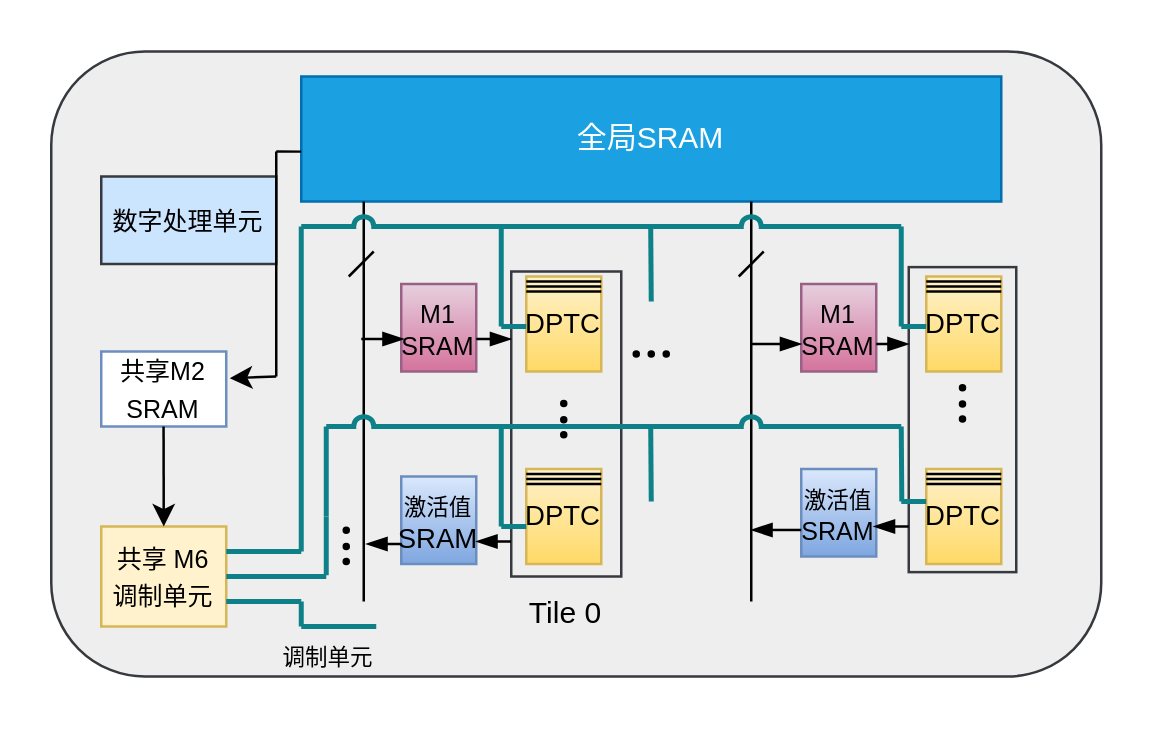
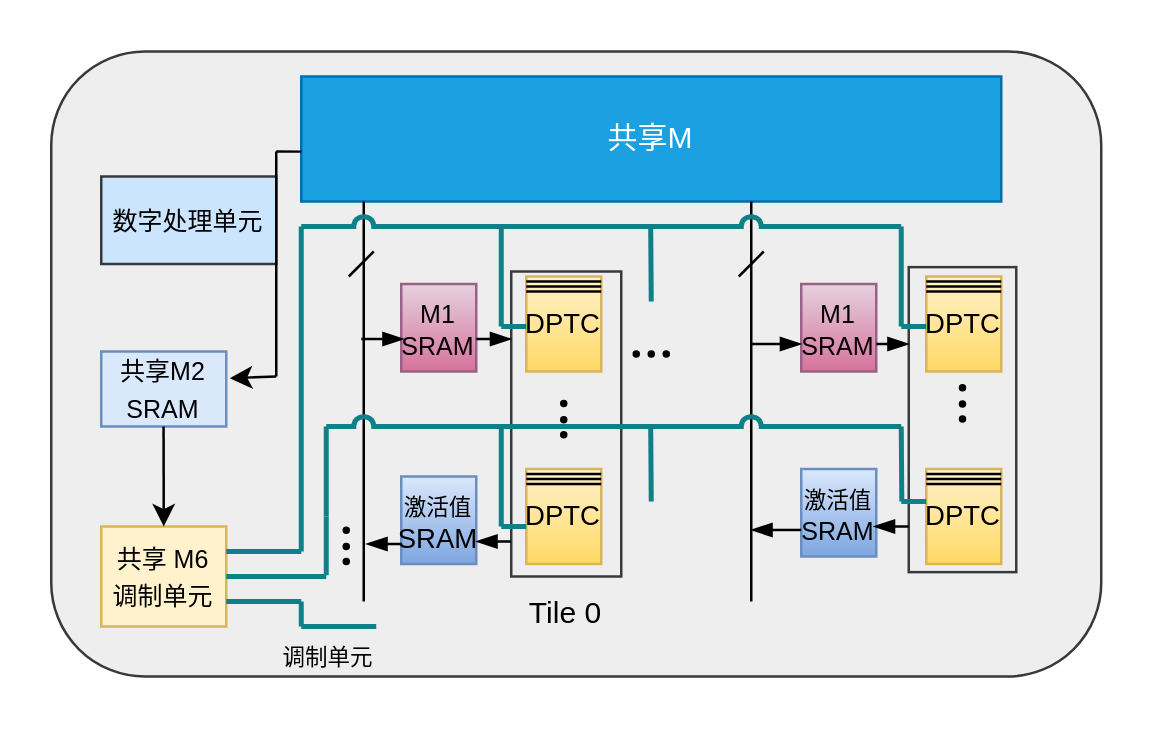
(651, 139) -> (651, 139)
(164, 389) -> (164, 389)
